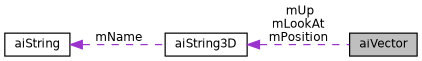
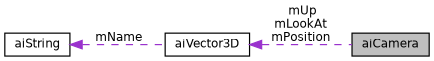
(206, 45) -> (207, 45)
(383, 45) -> (391, 45)
